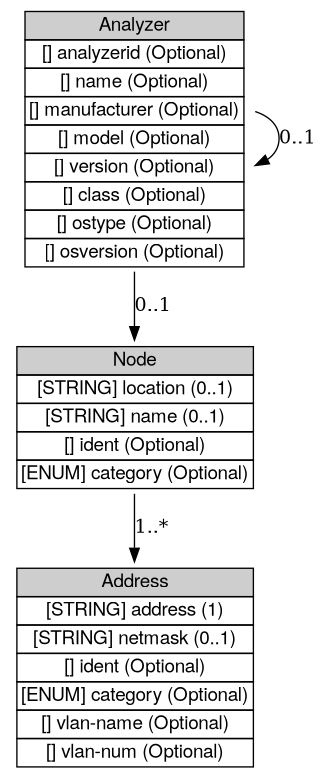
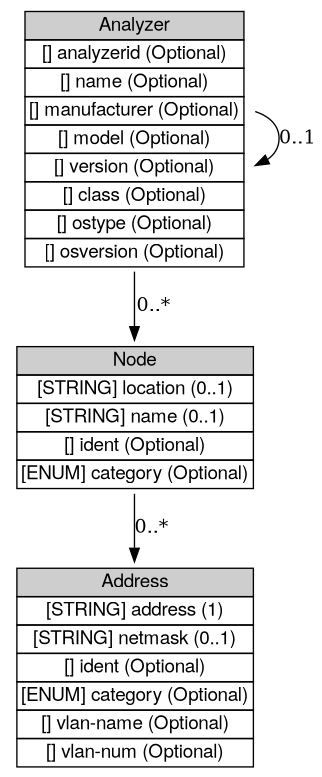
(153, 306) -> (153, 306)
(151, 528) -> (151, 528)
